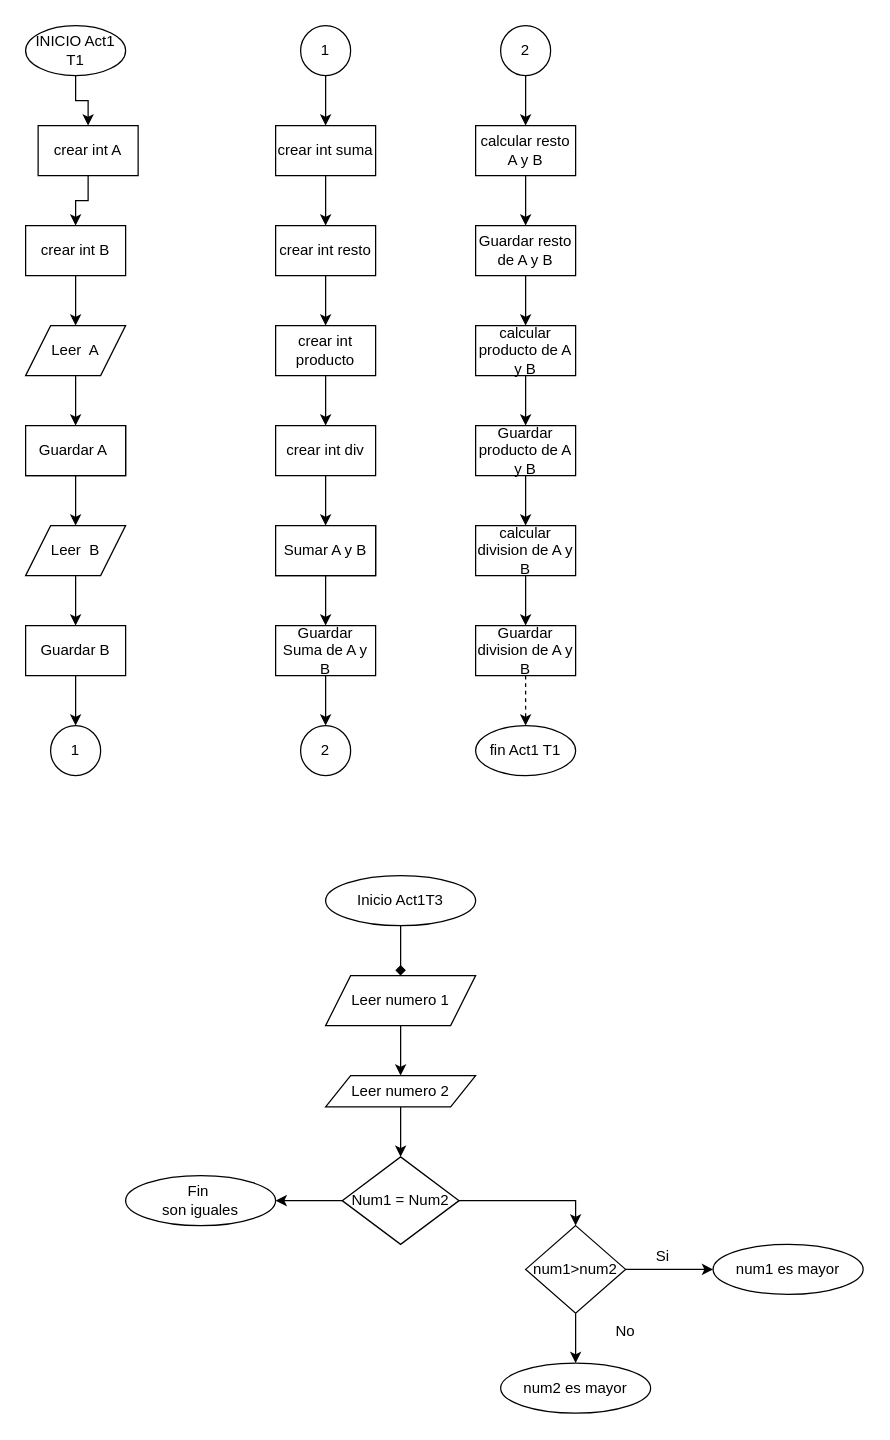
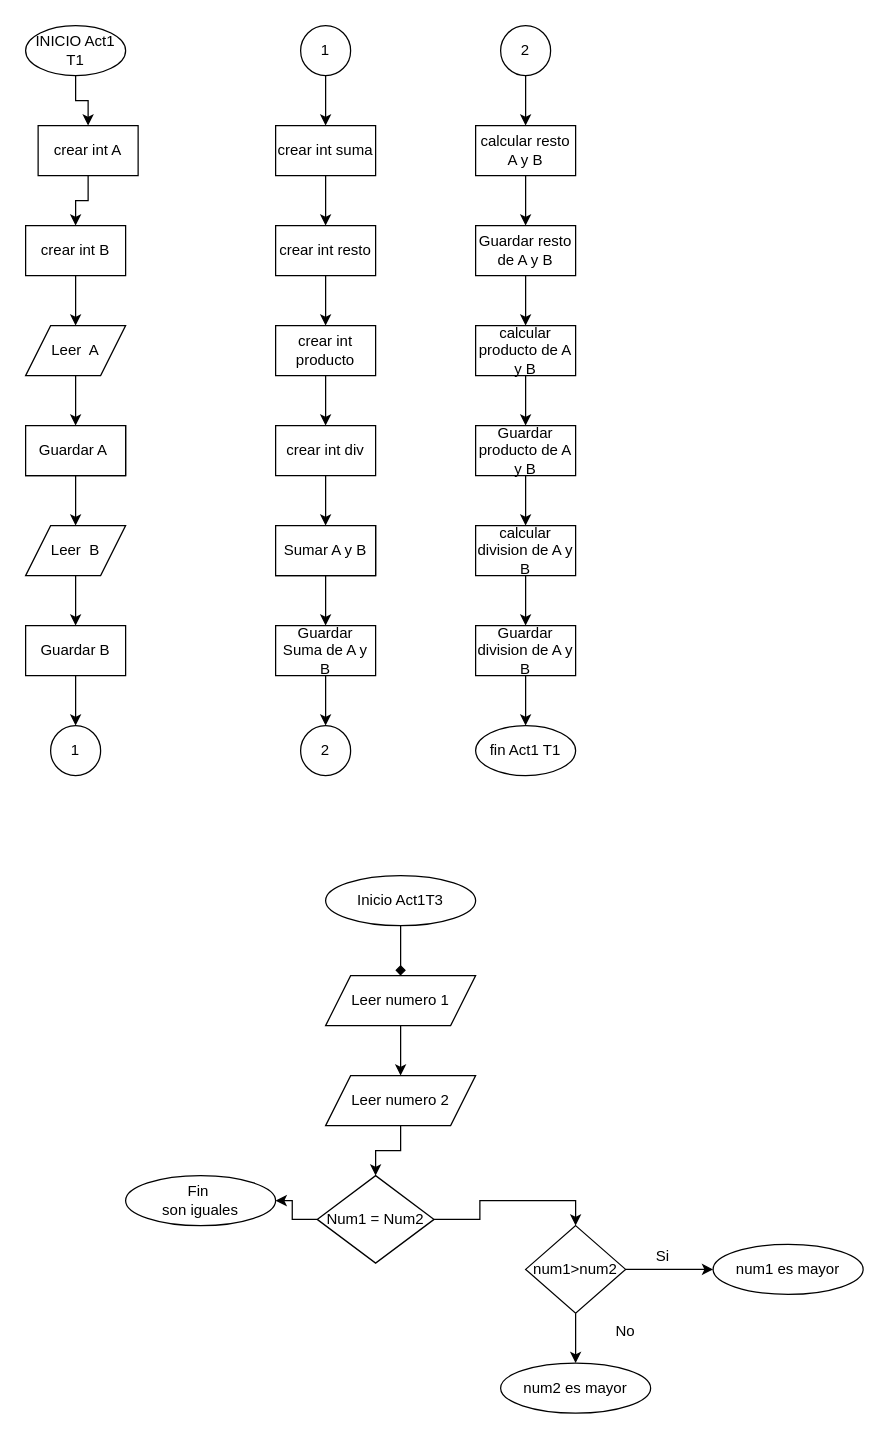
(526, 696) -> (526, 696)
(401, 1091) -> (401, 1101)
(401, 1201) -> (376, 1219)
